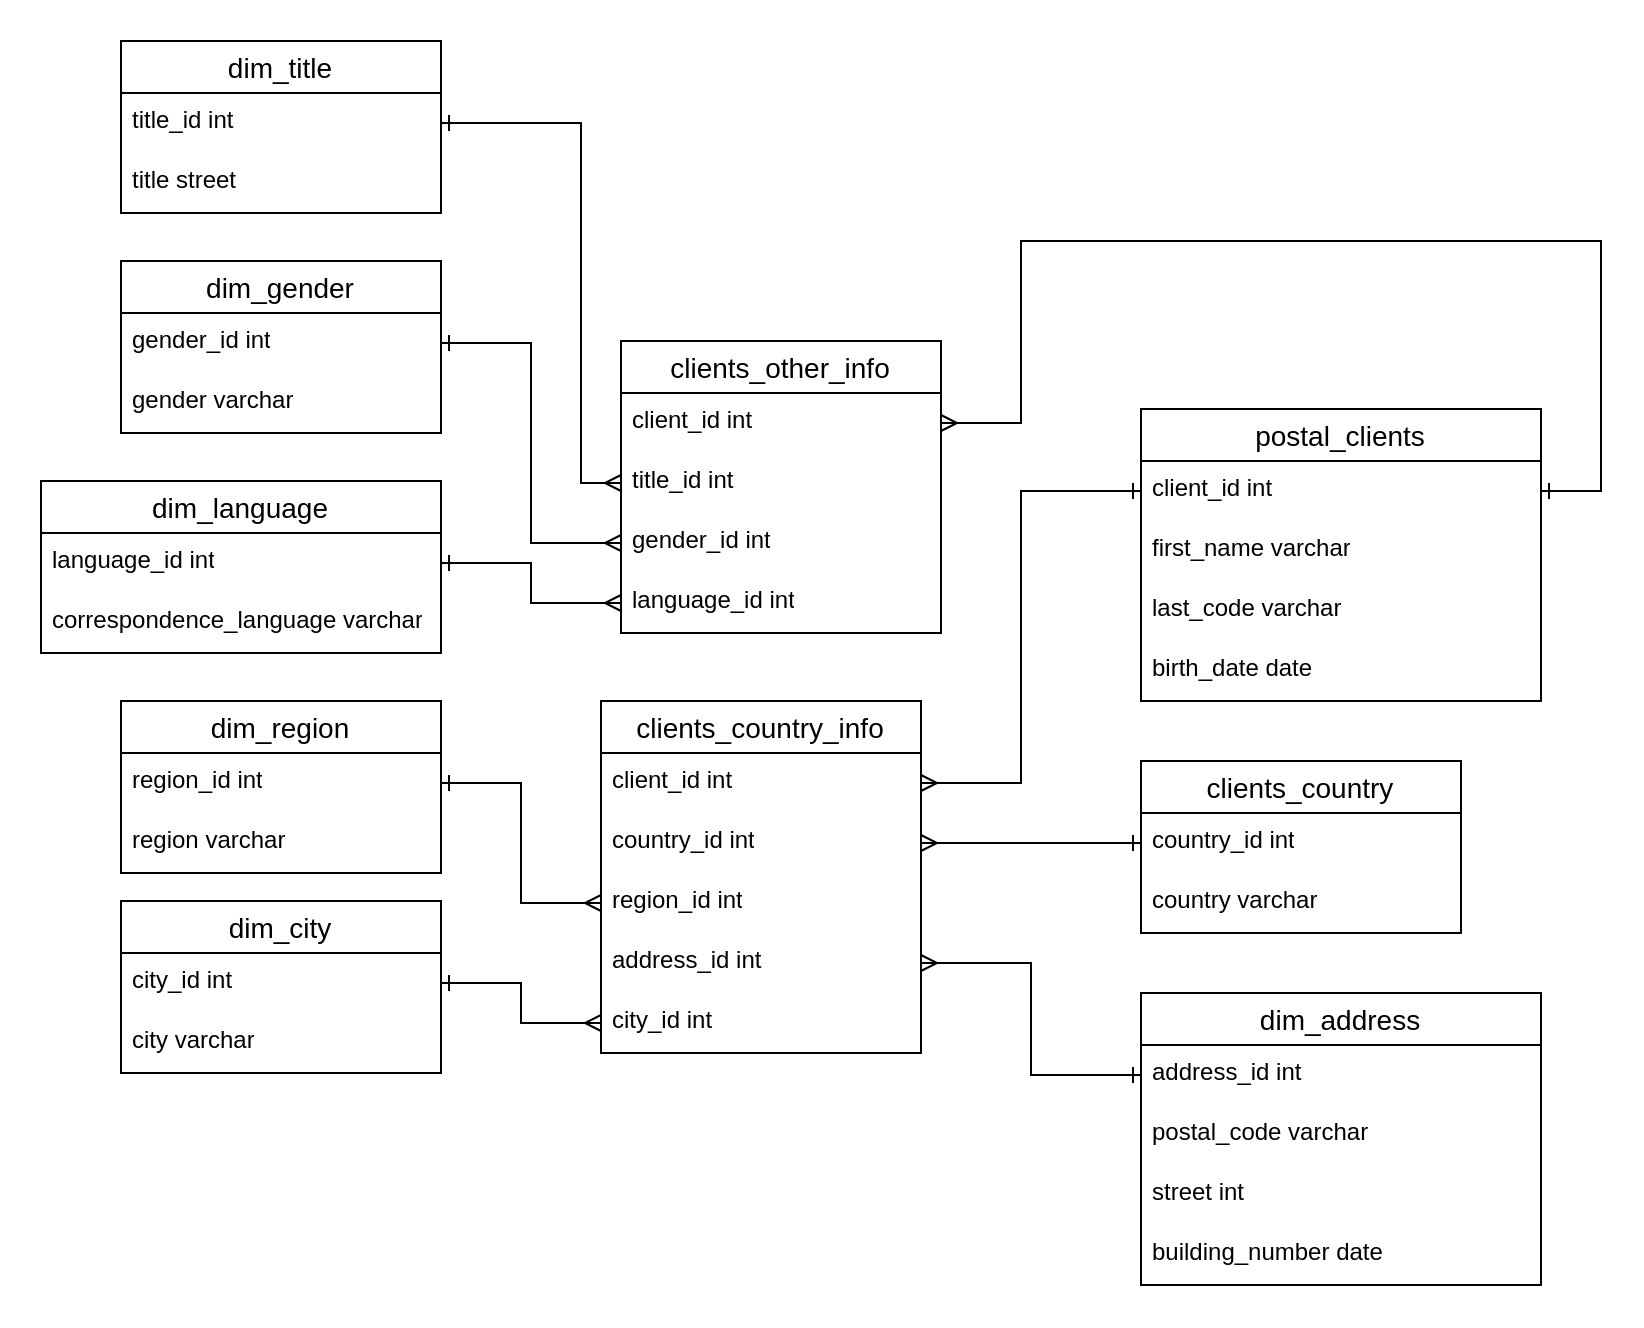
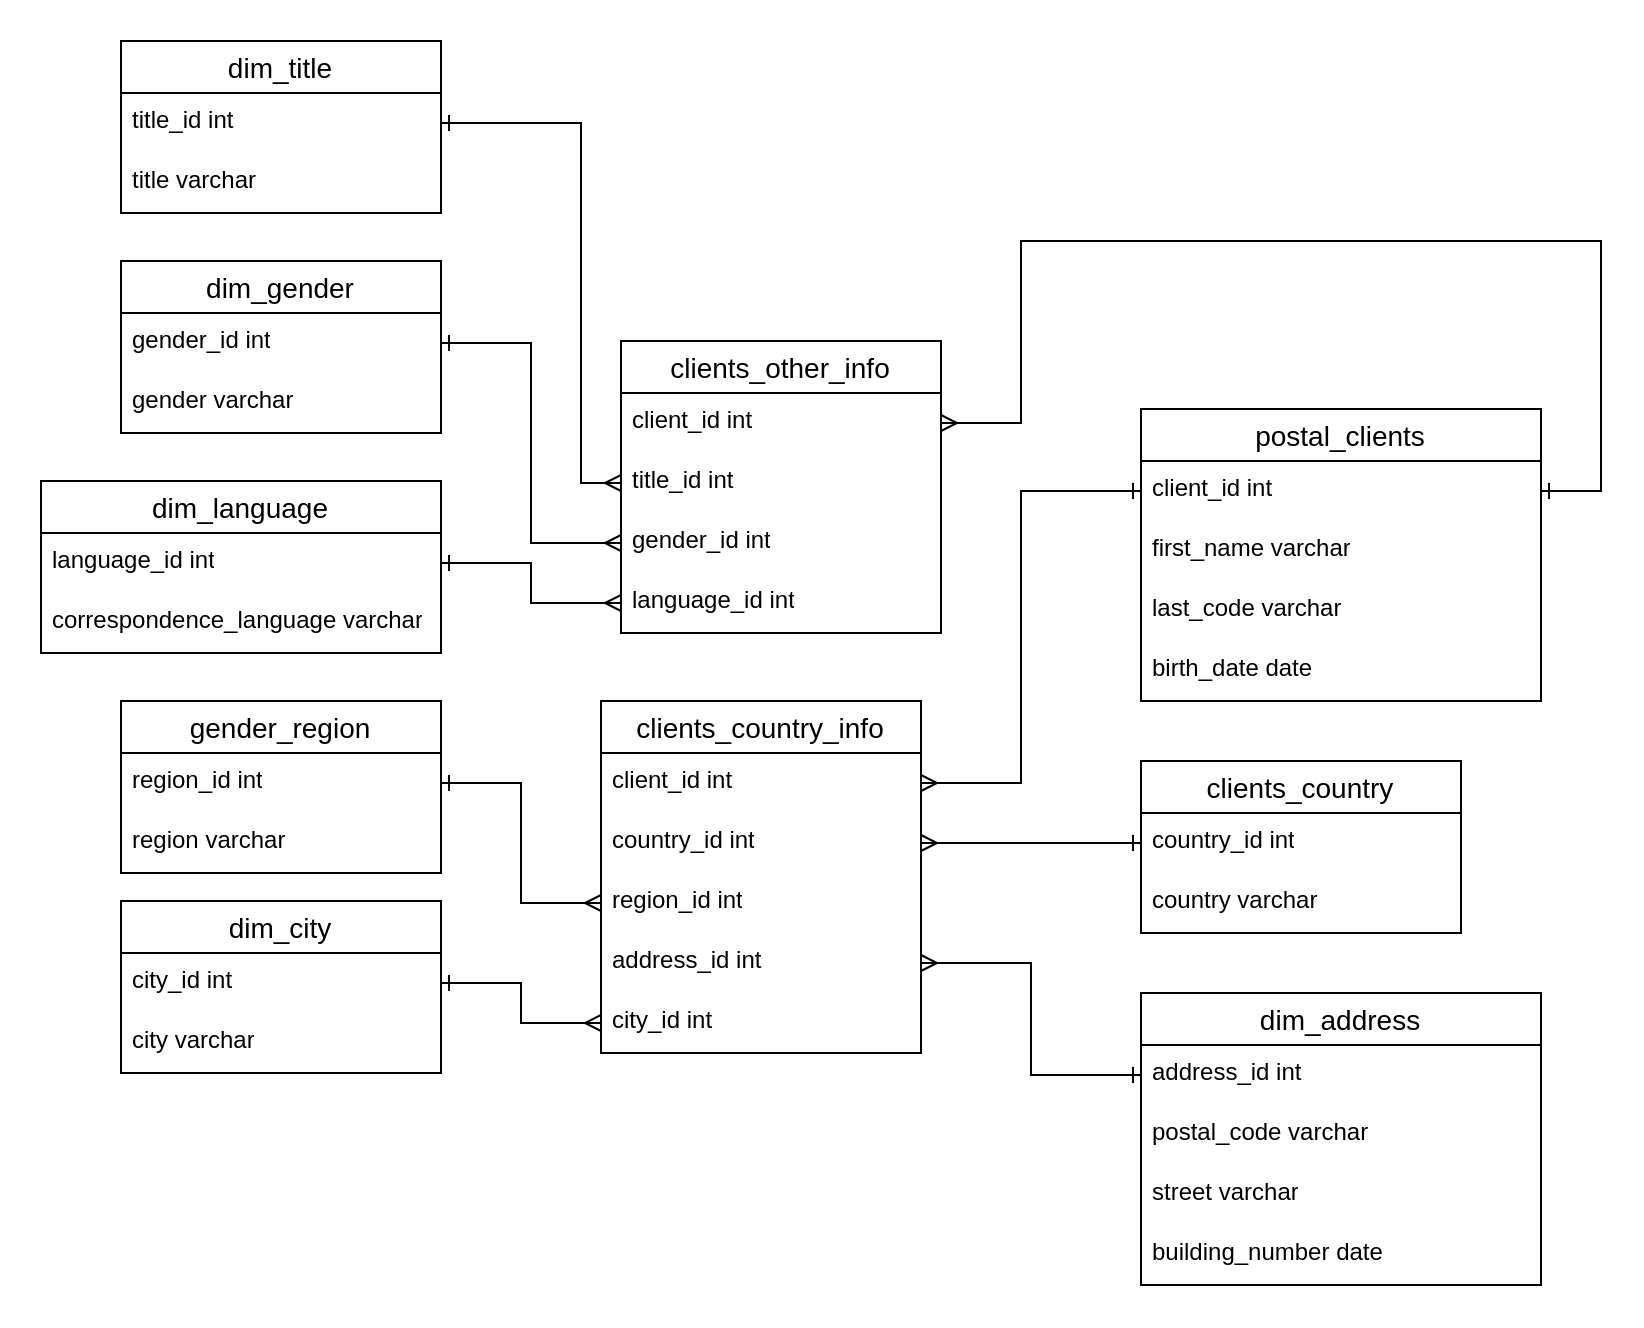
(204, 181) -> (211, 181)
(280, 729) -> (280, 729)
(1217, 1193) -> (1247, 1193)
